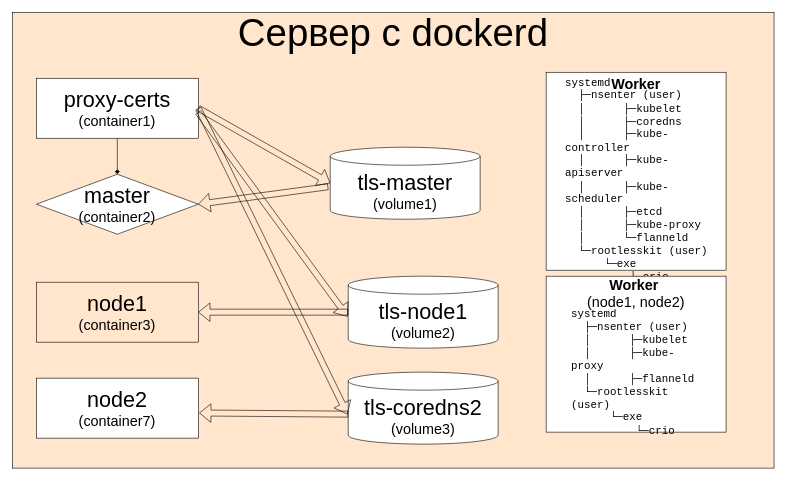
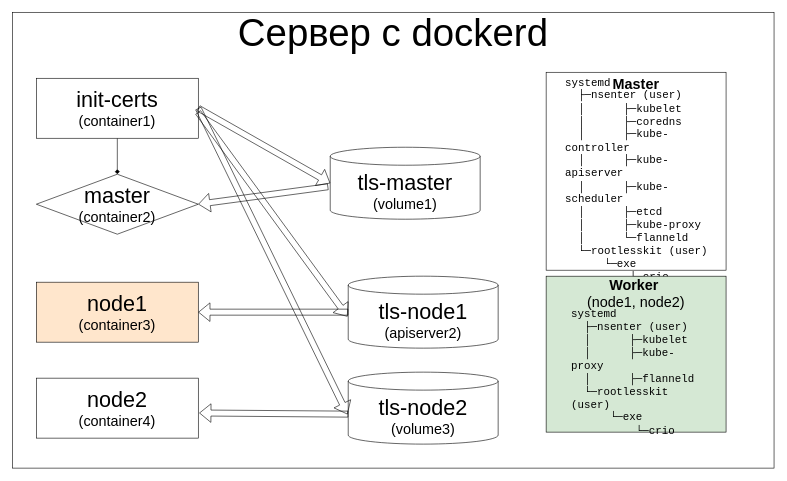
(117, 108) -> (117, 108)
(636, 171) -> (636, 171)
(393, 240) -> (393, 240)
(423, 320) -> (423, 320)
(636, 354) -> (636, 354)
(117, 408) -> (117, 408)
(423, 416) -> (423, 416)
